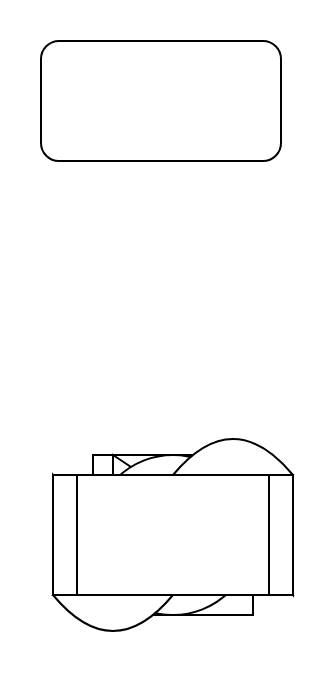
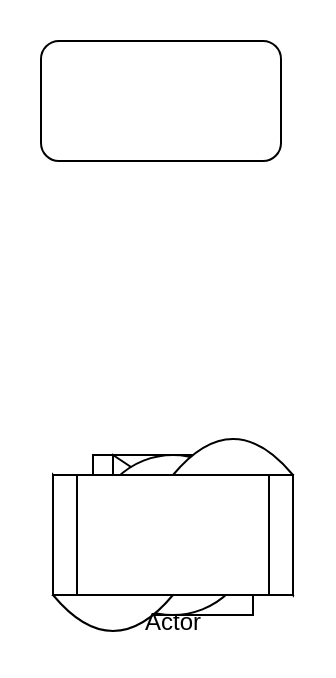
none -> (174, 623)
